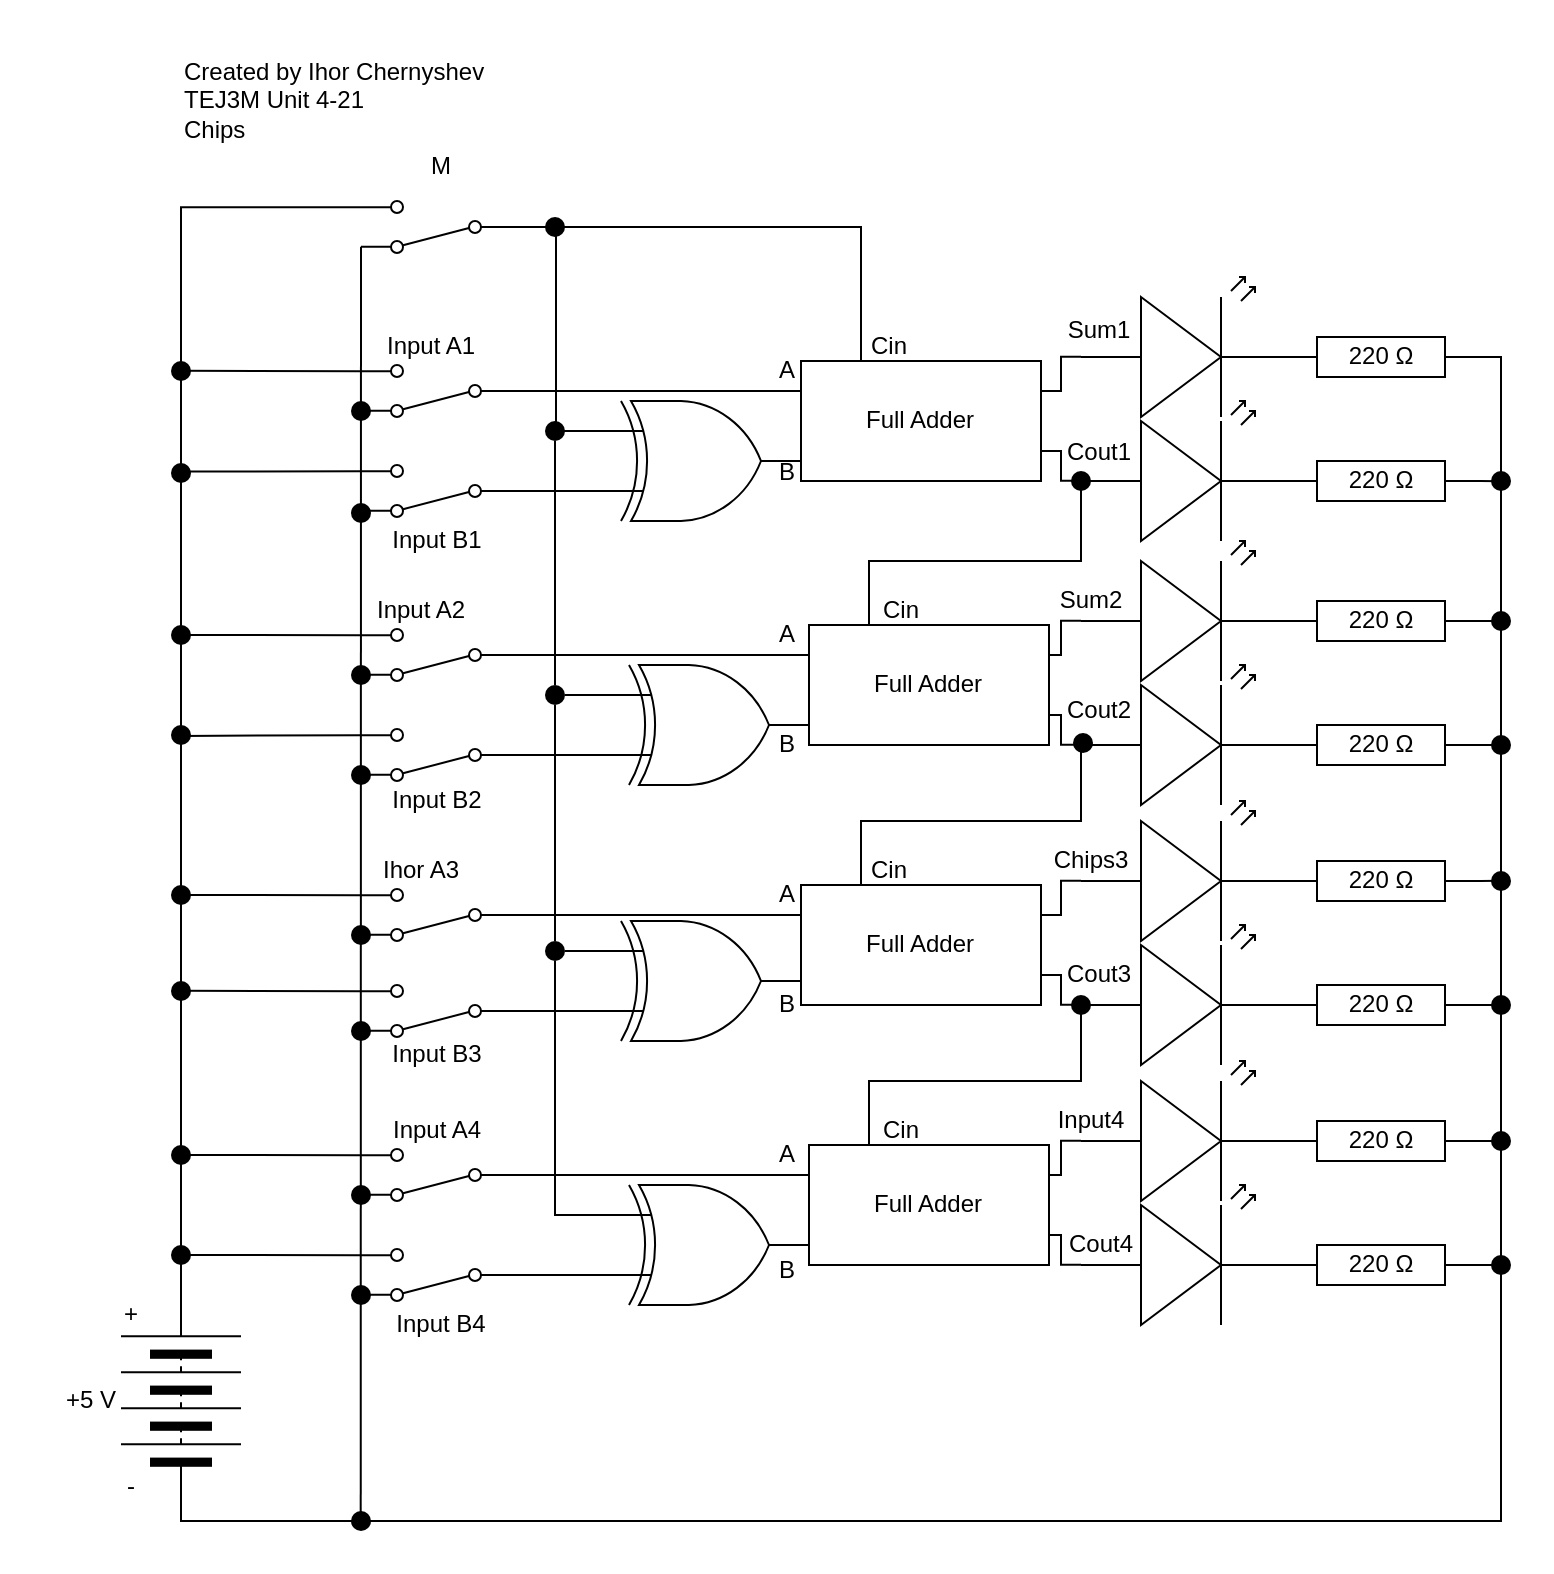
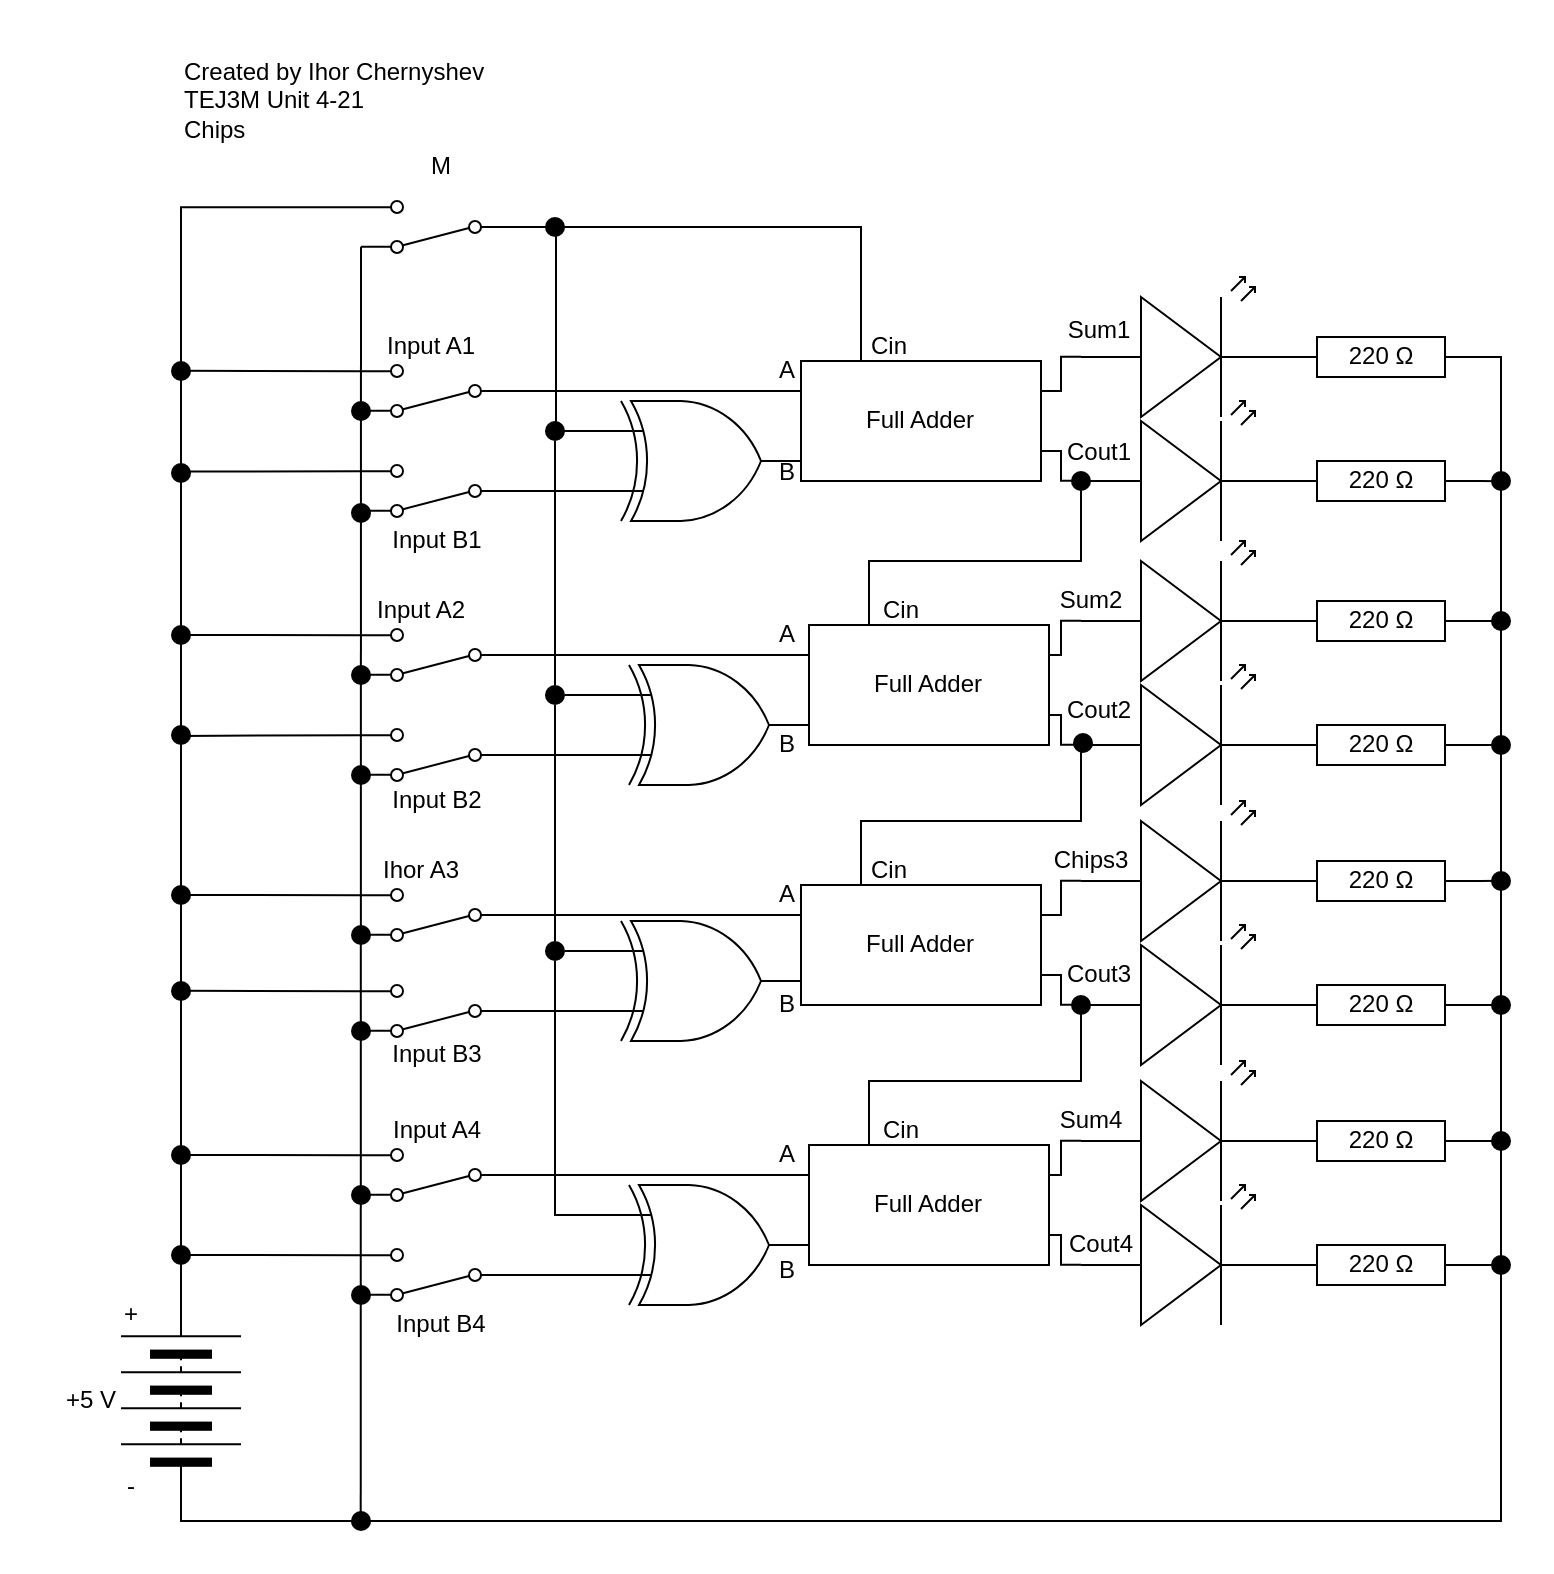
(1092, 1121) -> (1092, 1121)
